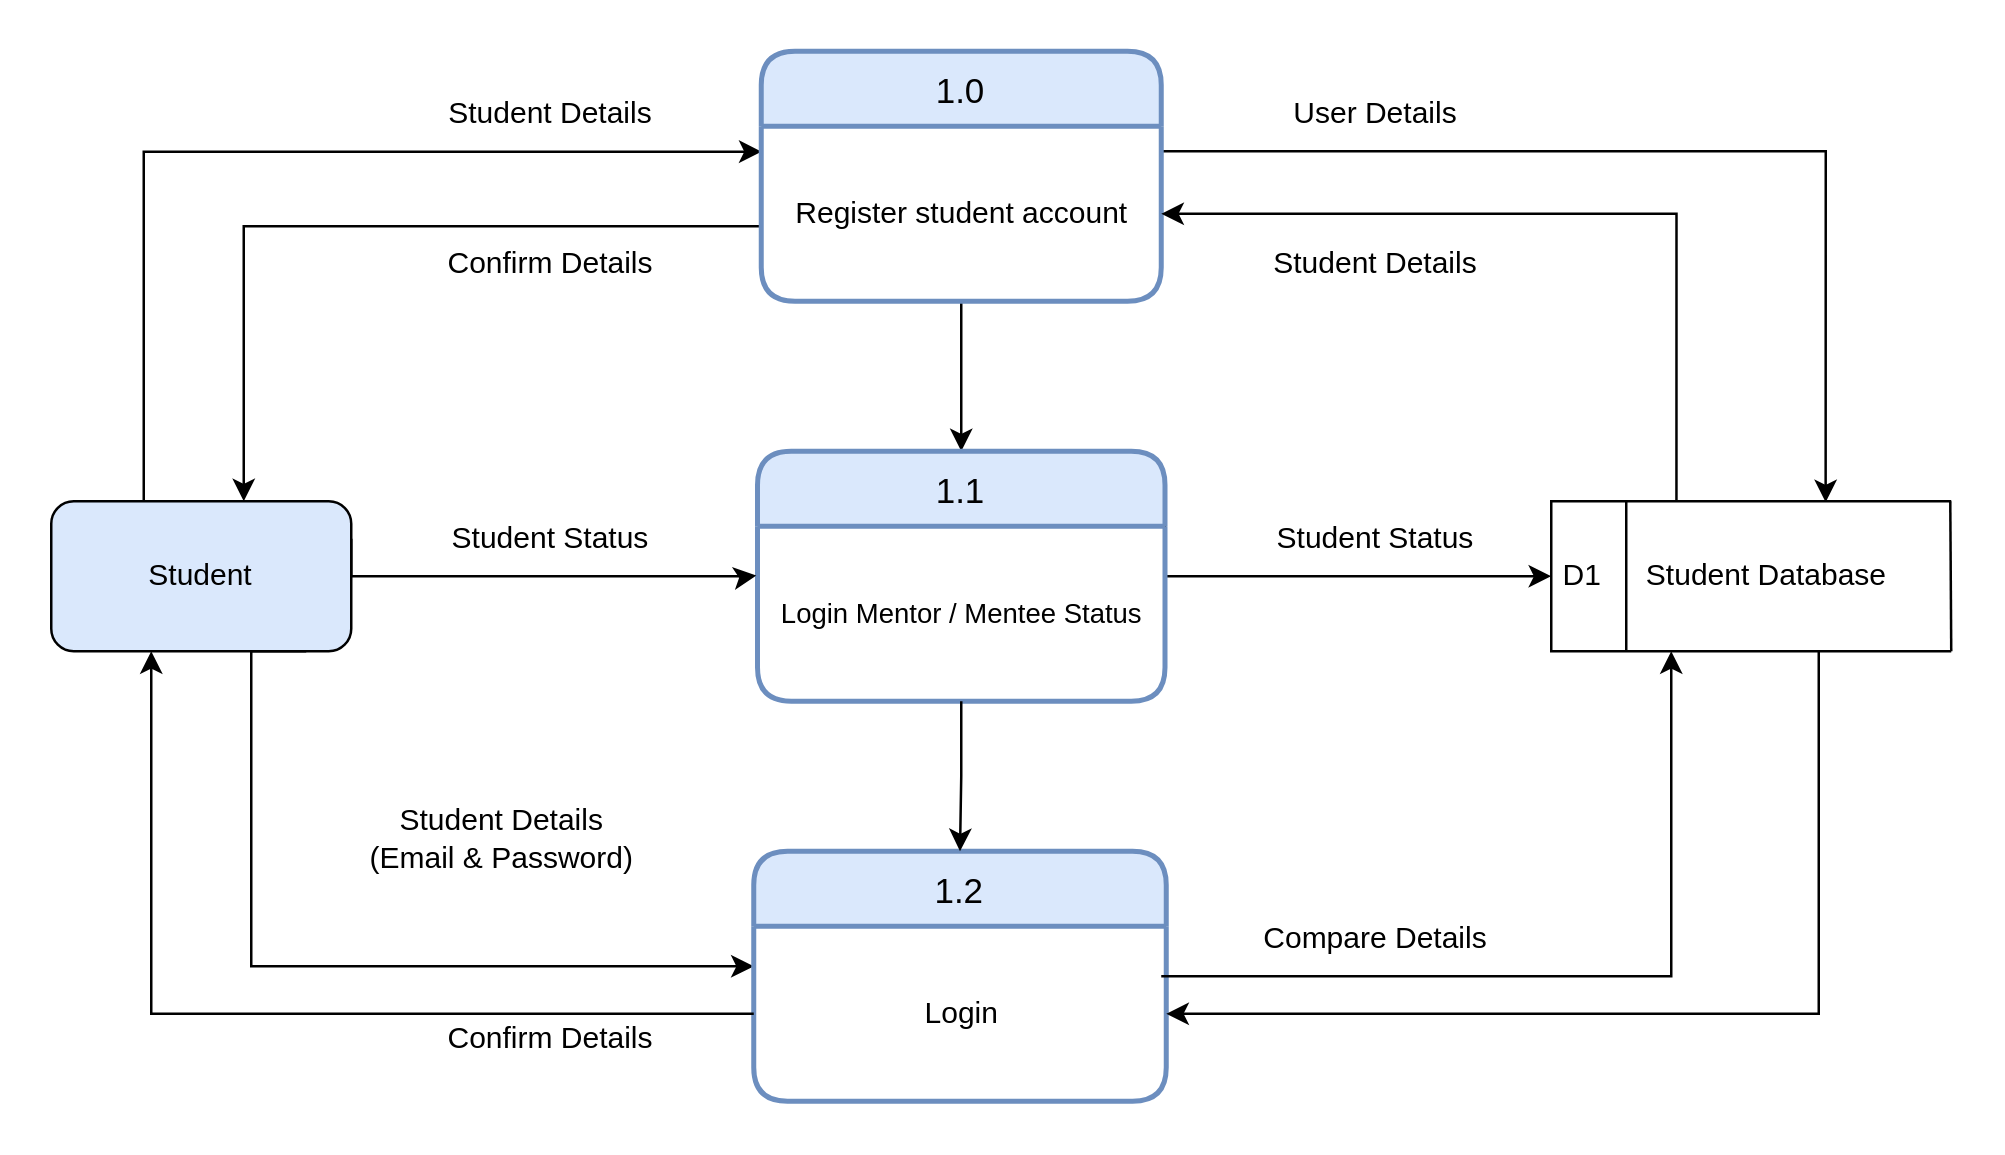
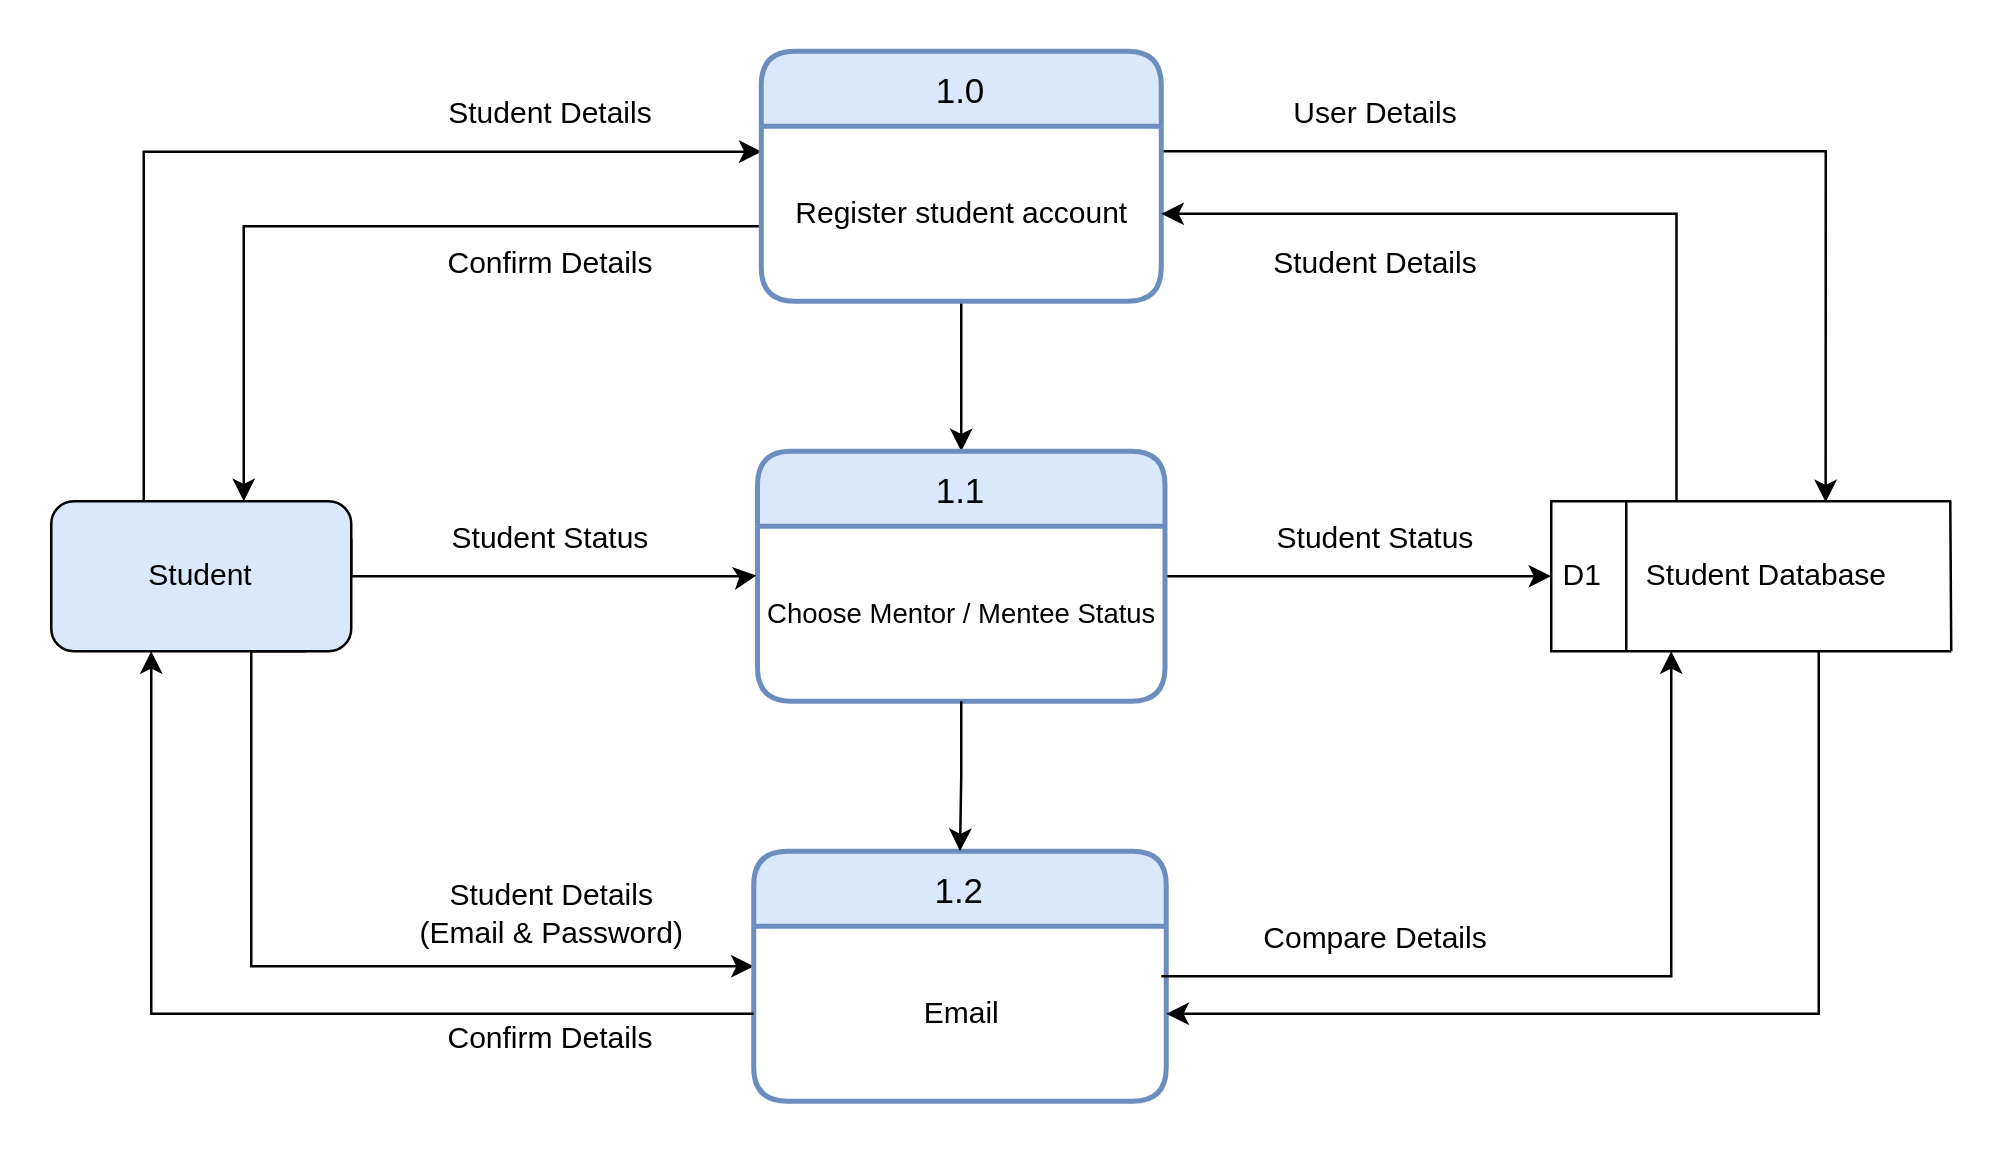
(963, 614) -> (963, 614)
(501, 839) -> (551, 914)
(963, 1014) -> (963, 1014)
